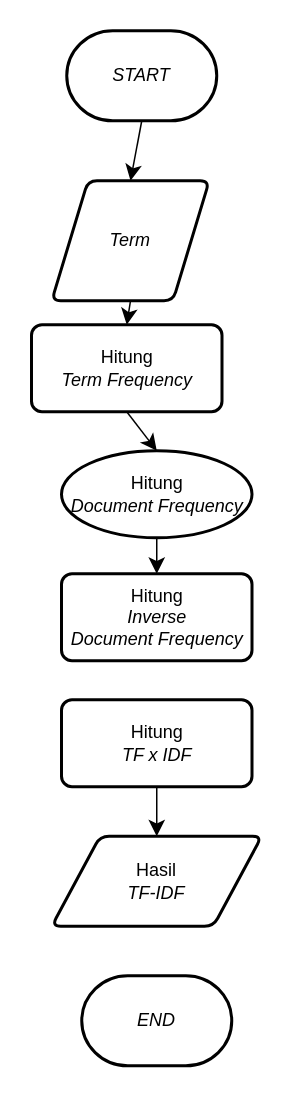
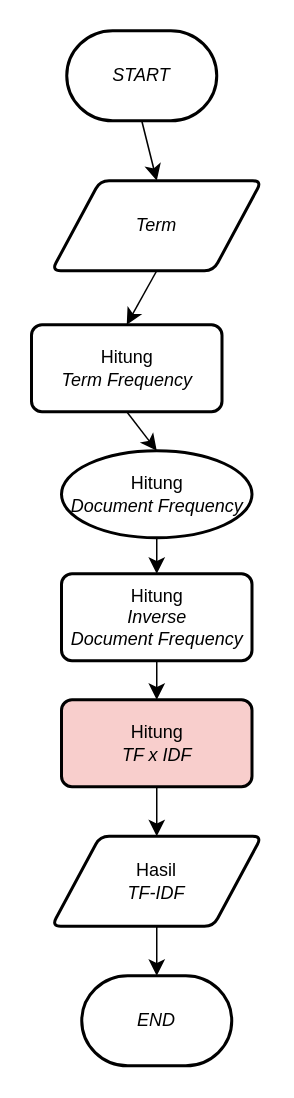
(131, 241) -> (157, 226)
none -> (157, 675)
(157, 743) -> (157, 743)
none -> (157, 946)
